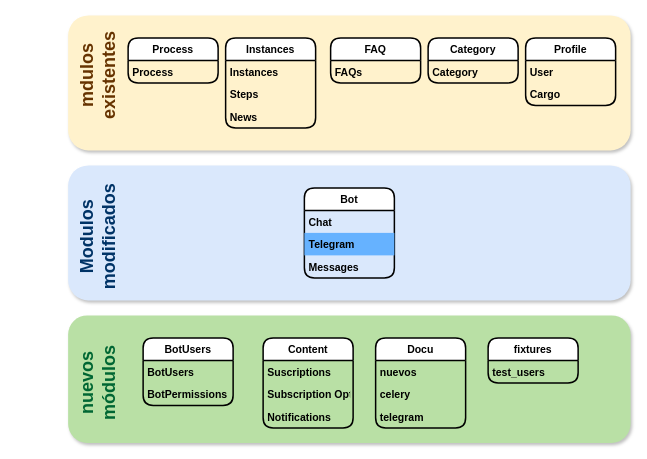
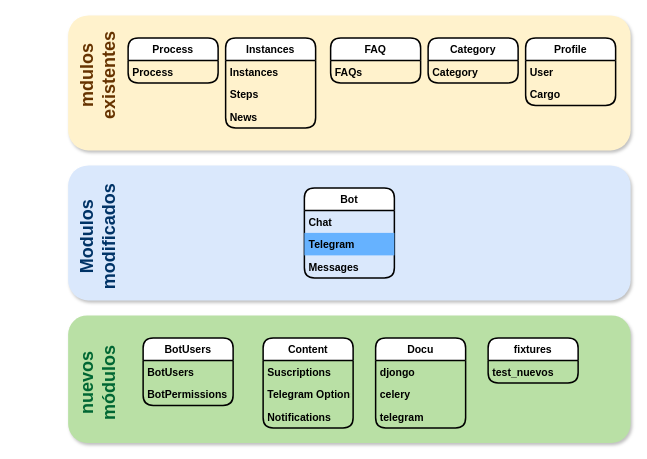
(397, 372) -> (397, 372)
(521, 372) -> (524, 372)
(320, 395) -> (310, 395)
